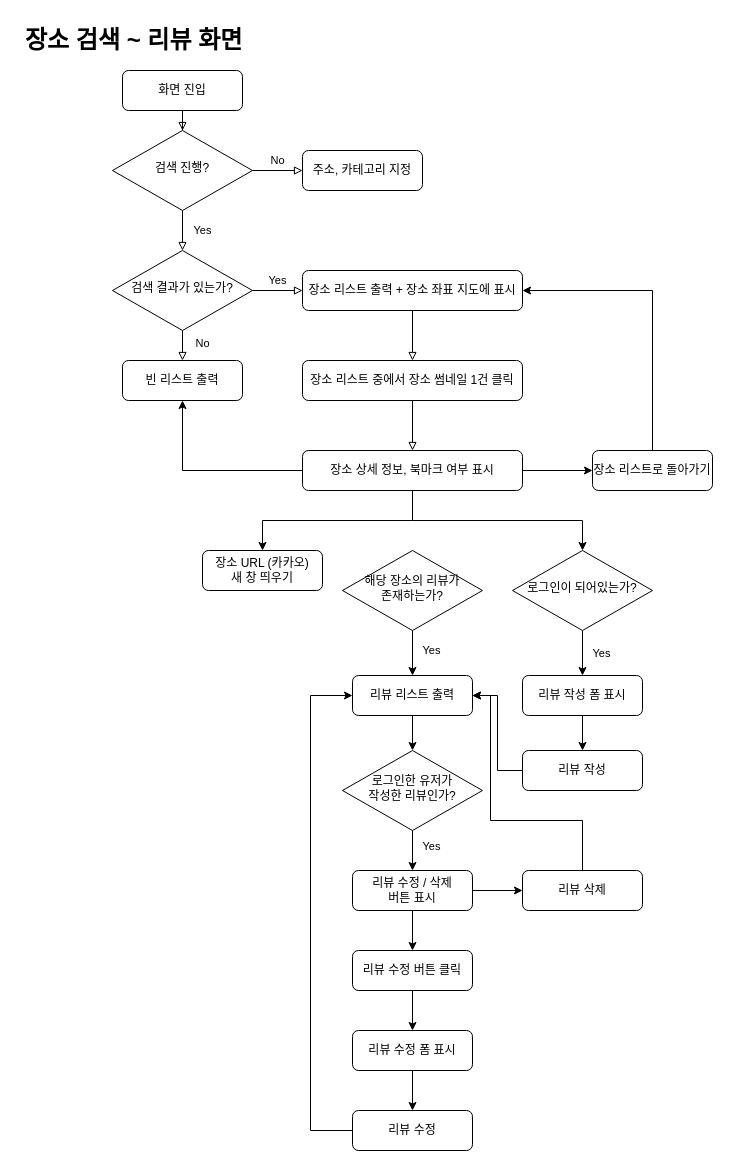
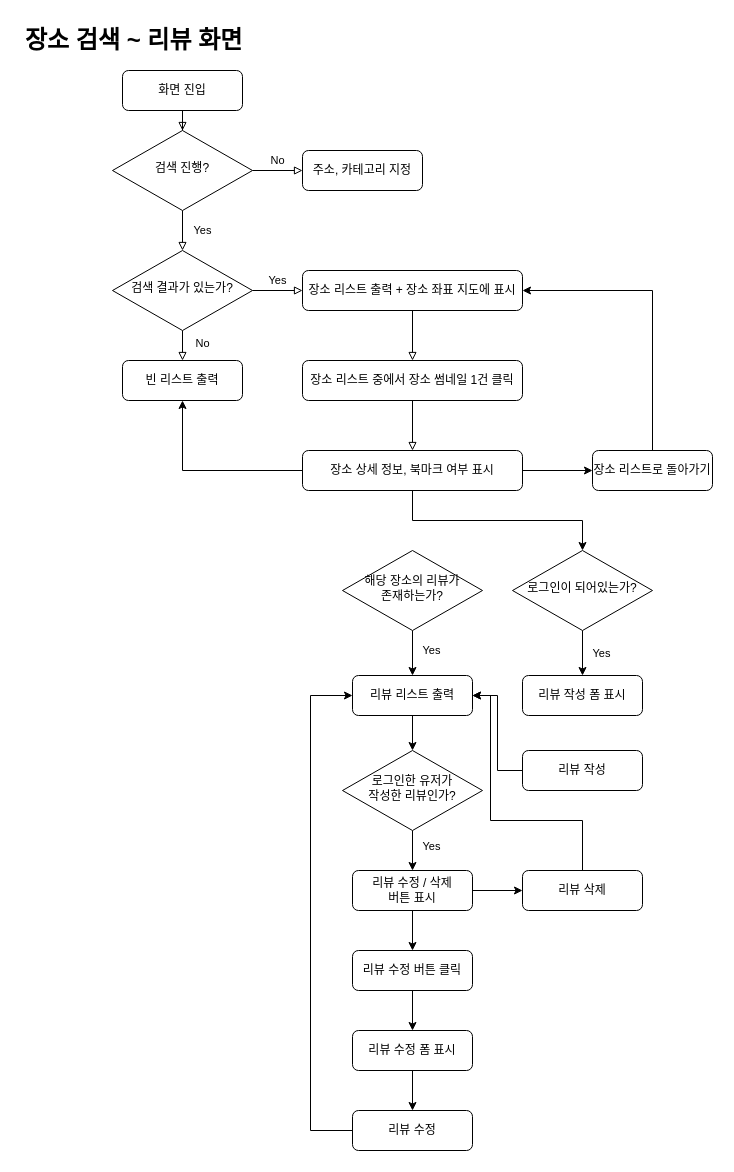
(326, 521) -> none
(263, 571) -> none
(583, 735) -> none
